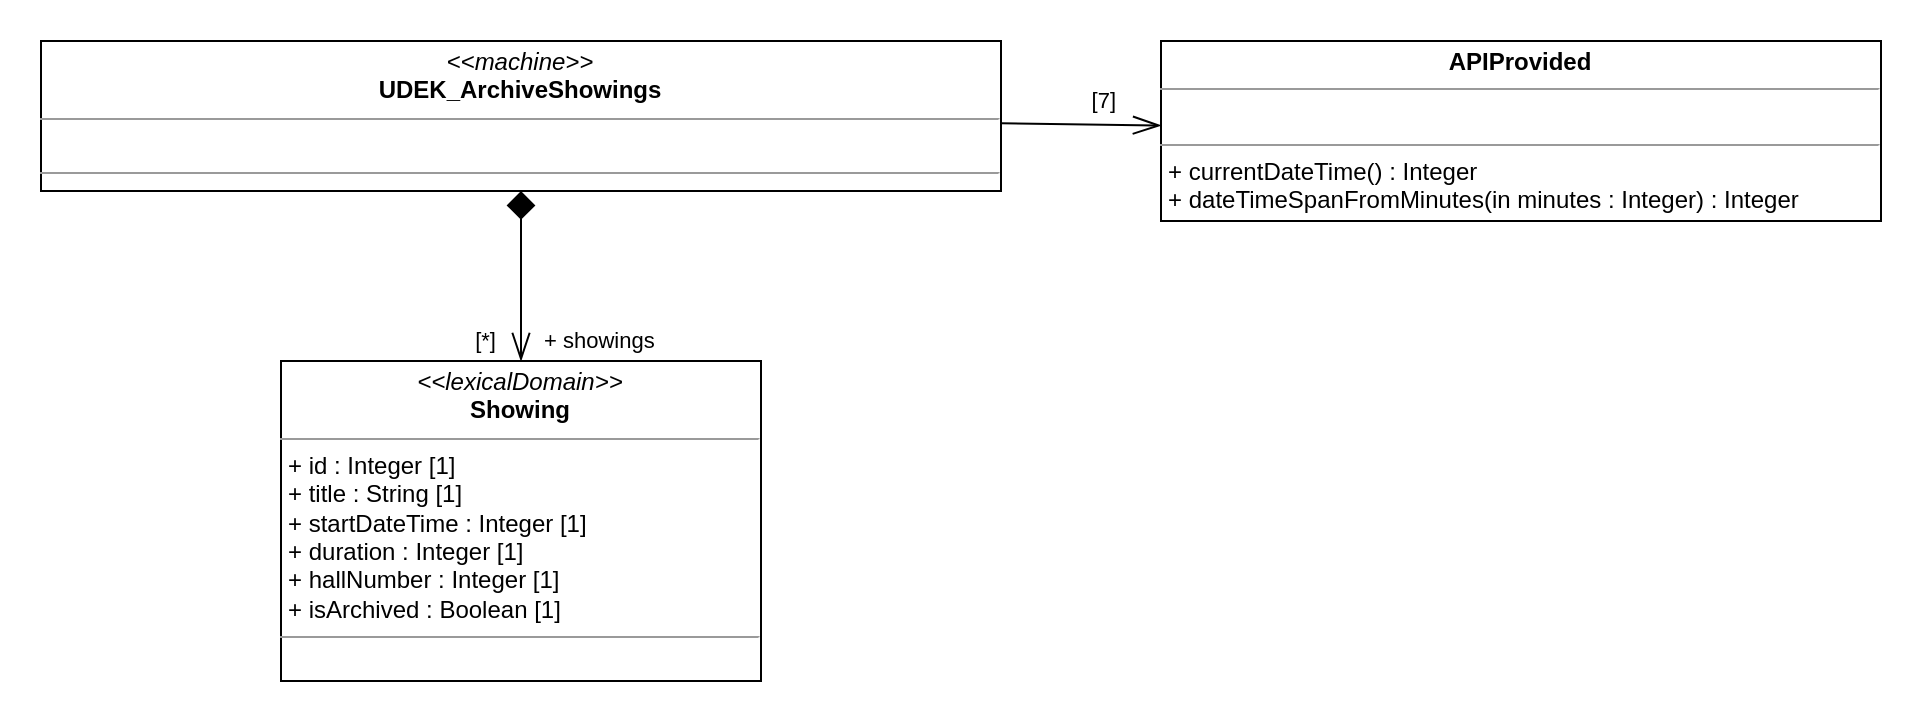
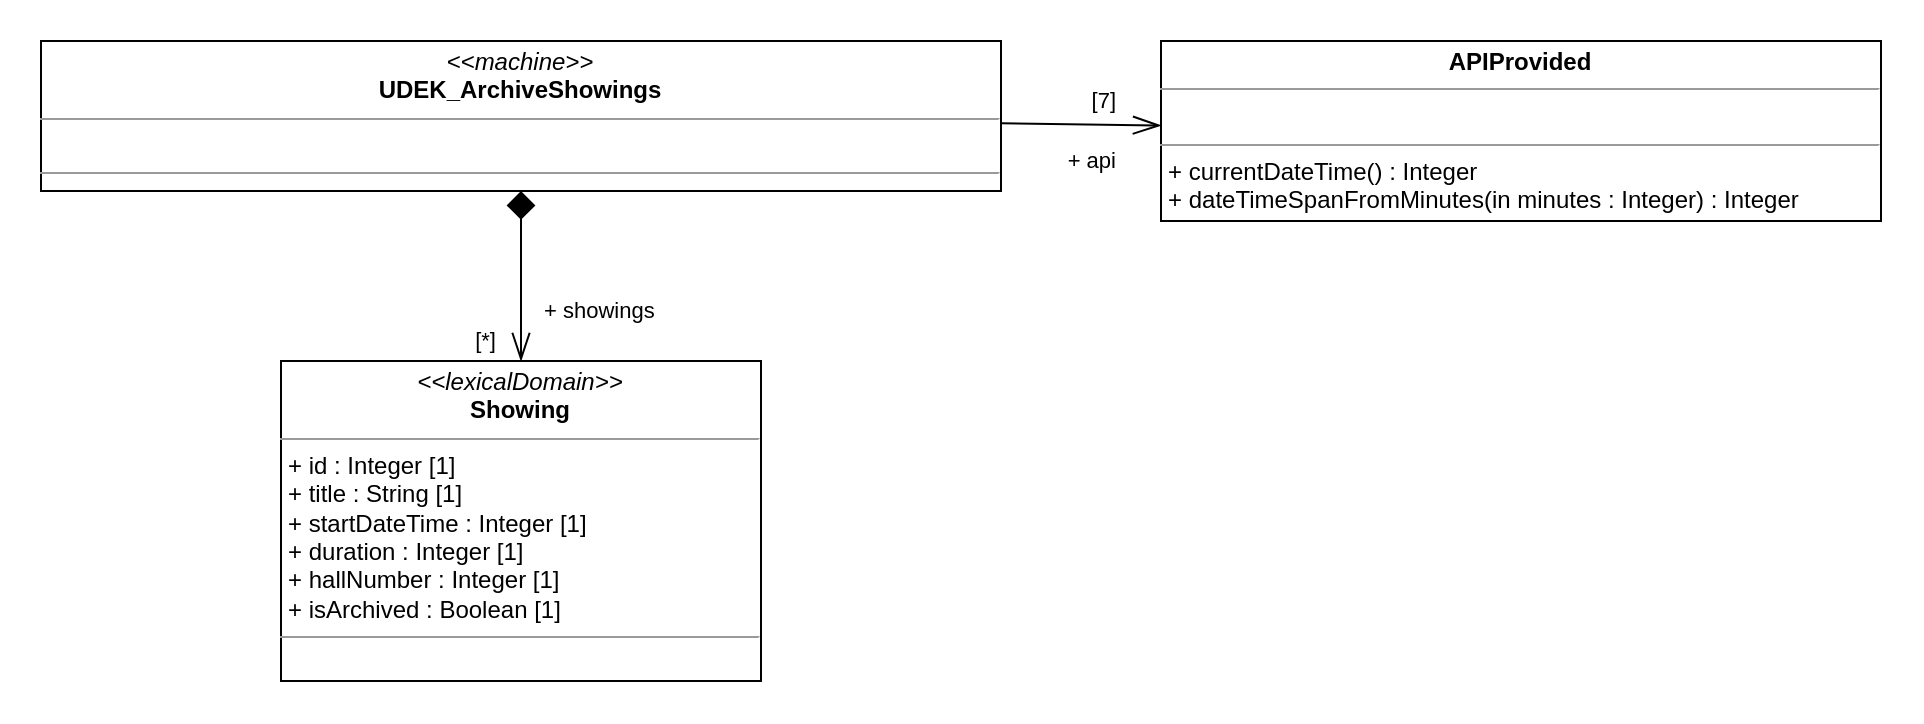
none -> (1091, 161)
(601, 341) -> (601, 311)
